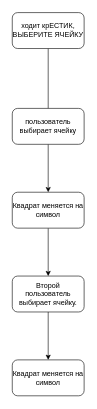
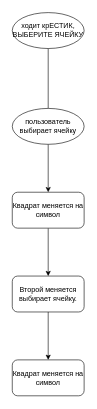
(48, 30) -> (48, 30)
(48, 126) -> (48, 126)
(48, 294) -> (48, 294)
